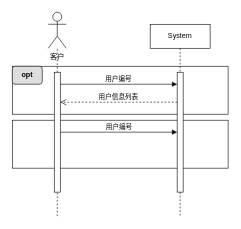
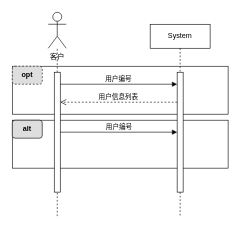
(27, 75) -> (27, 75)
none -> (27, 129)
